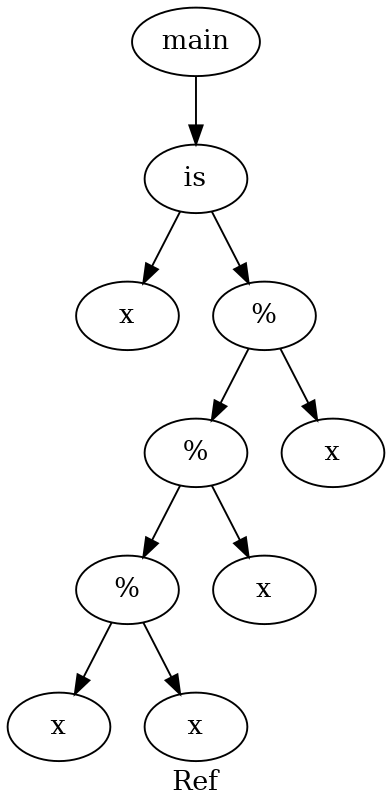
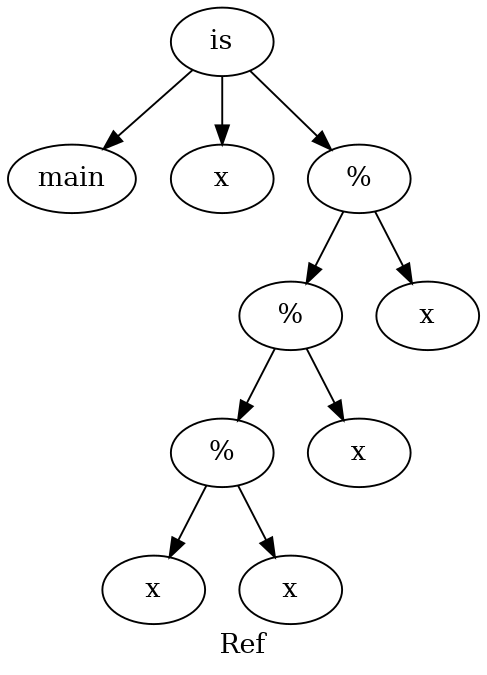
(196, 101) -> (155, 103)
